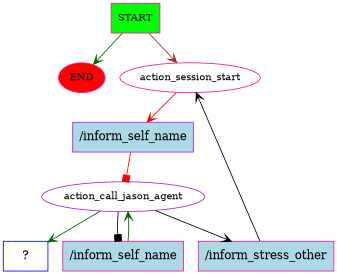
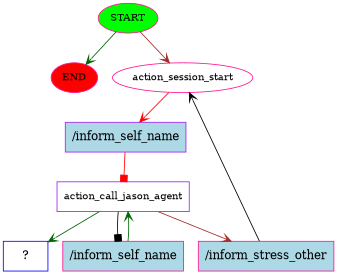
(136, 18) -> (128, 18)
(123, 197) -> (123, 197)
(189, 224) -> (191, 225)
